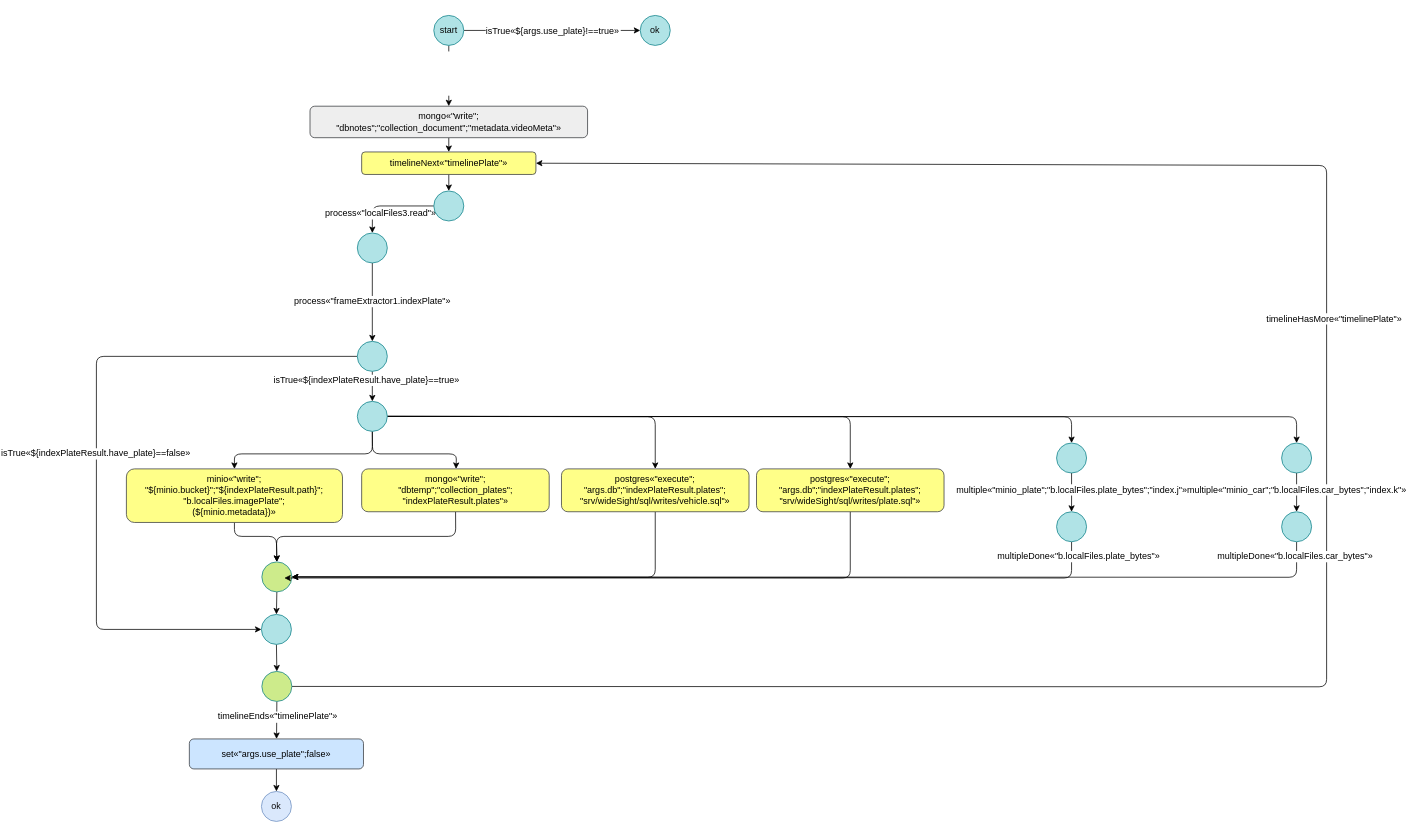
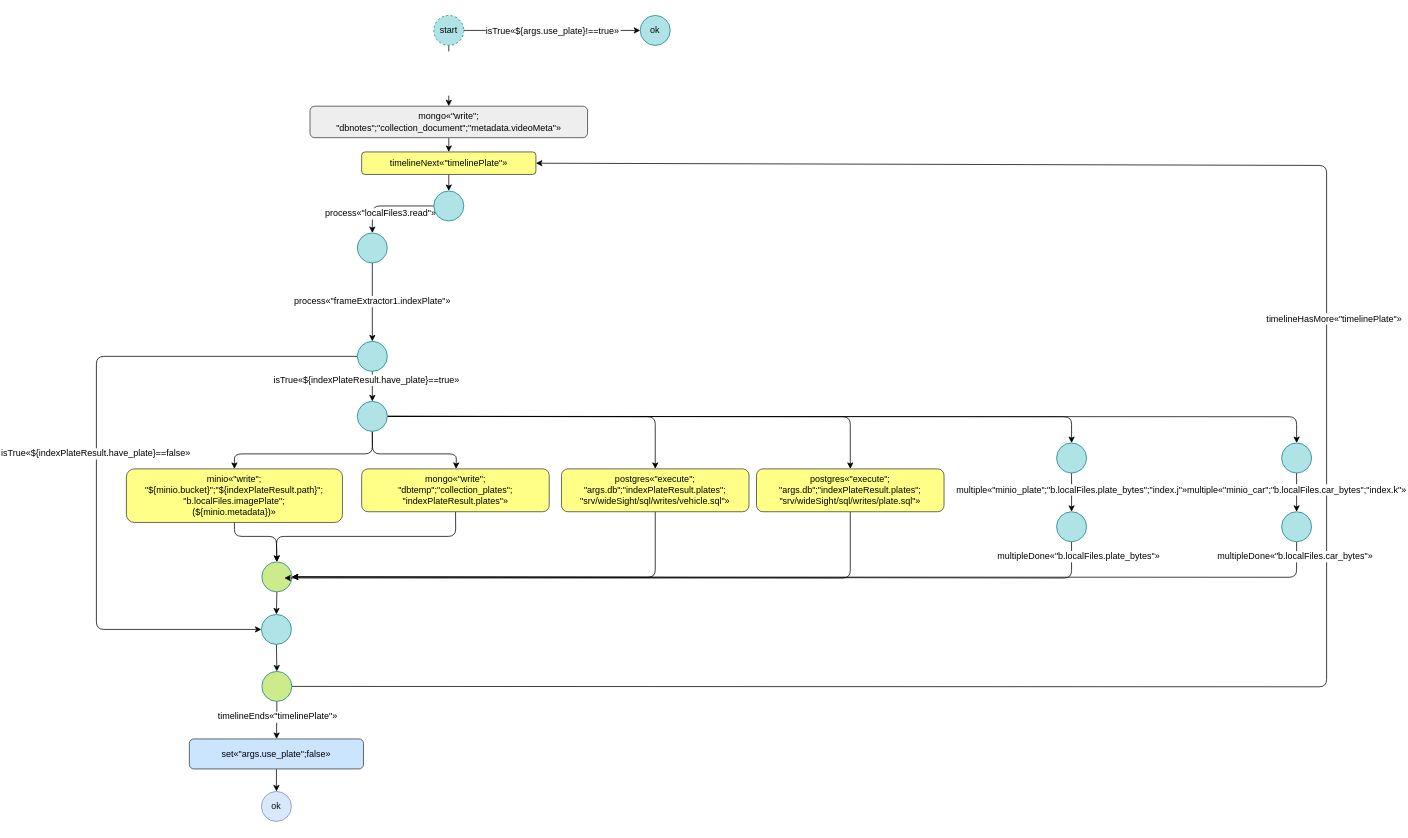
(449, 30) -> (449, 30)
